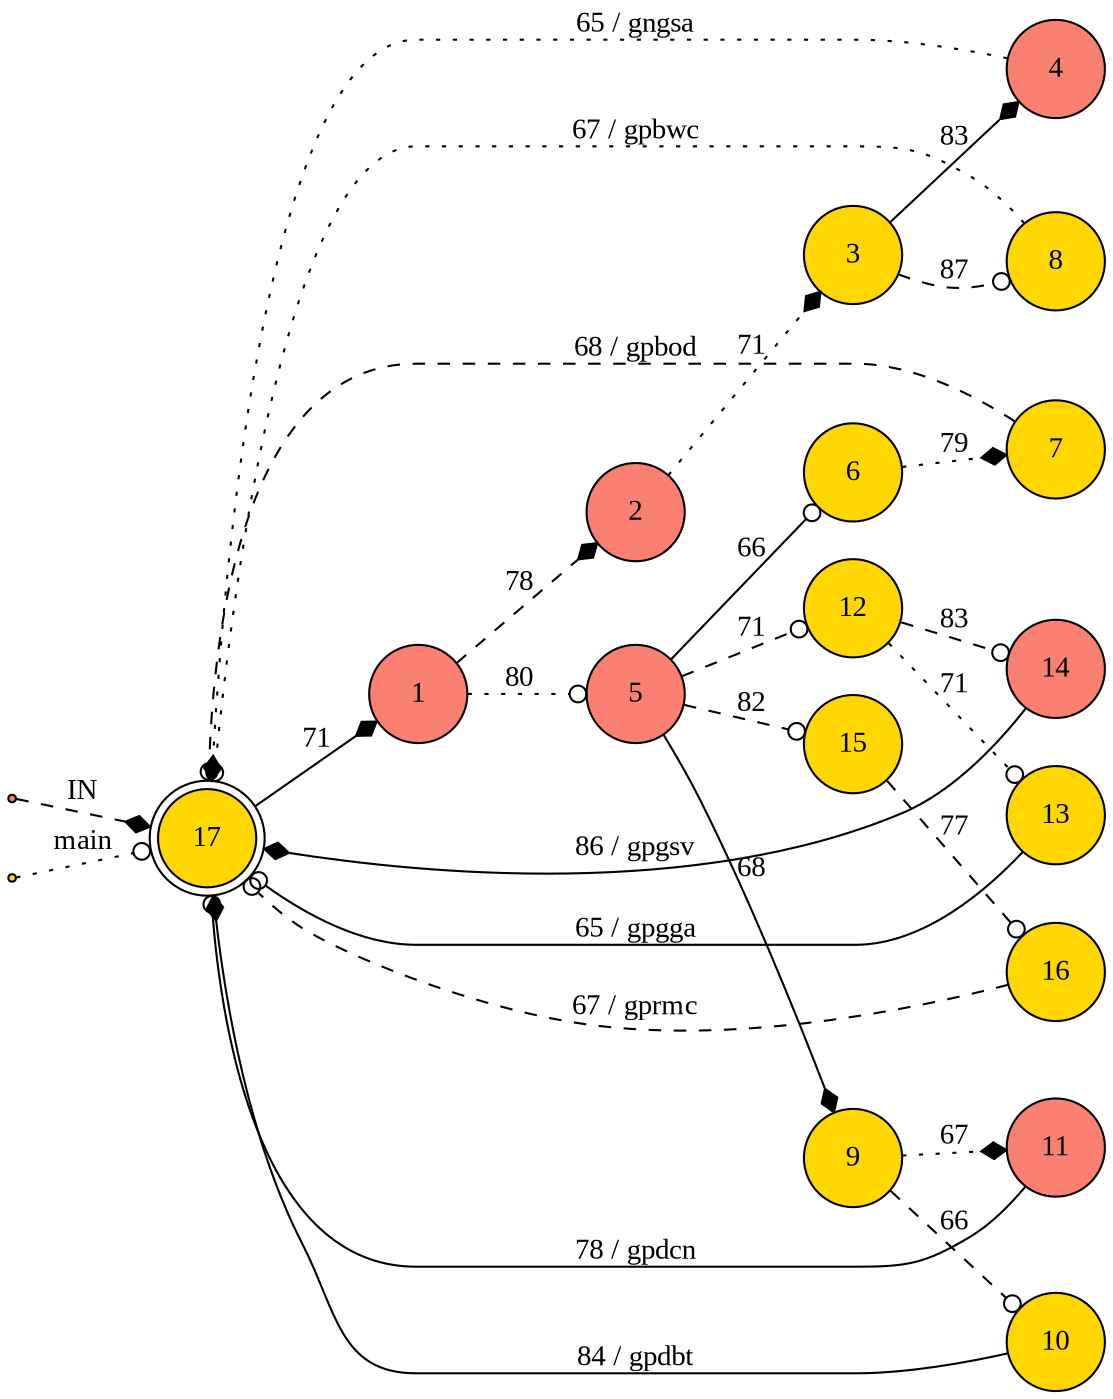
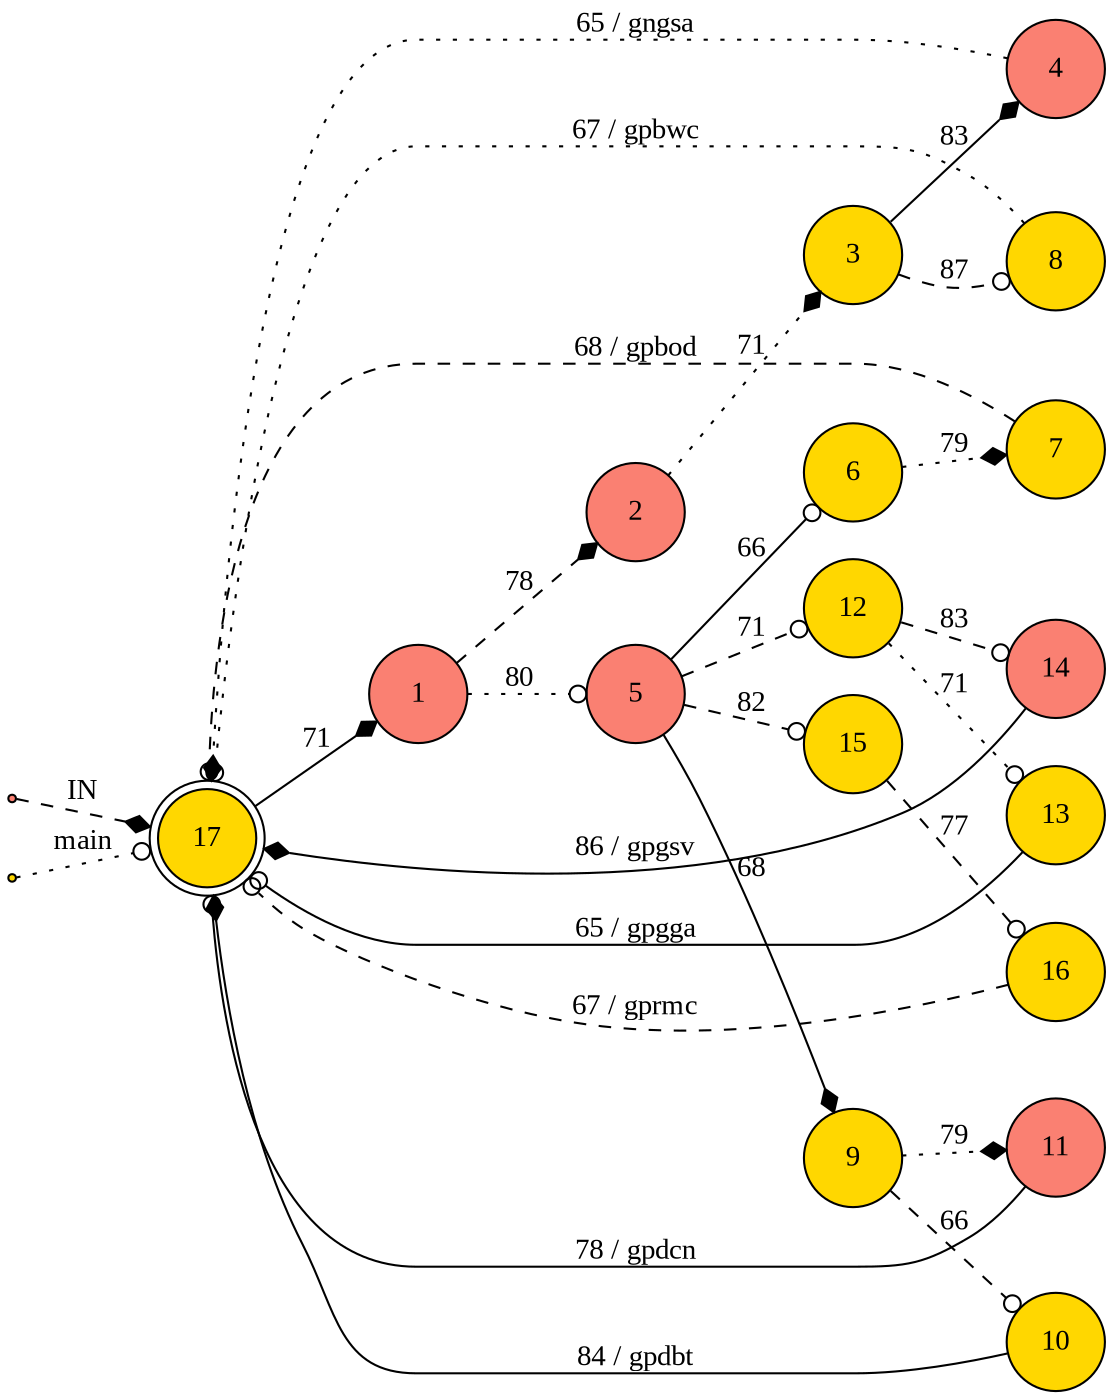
(954, 1136) -> (954, 1136)
